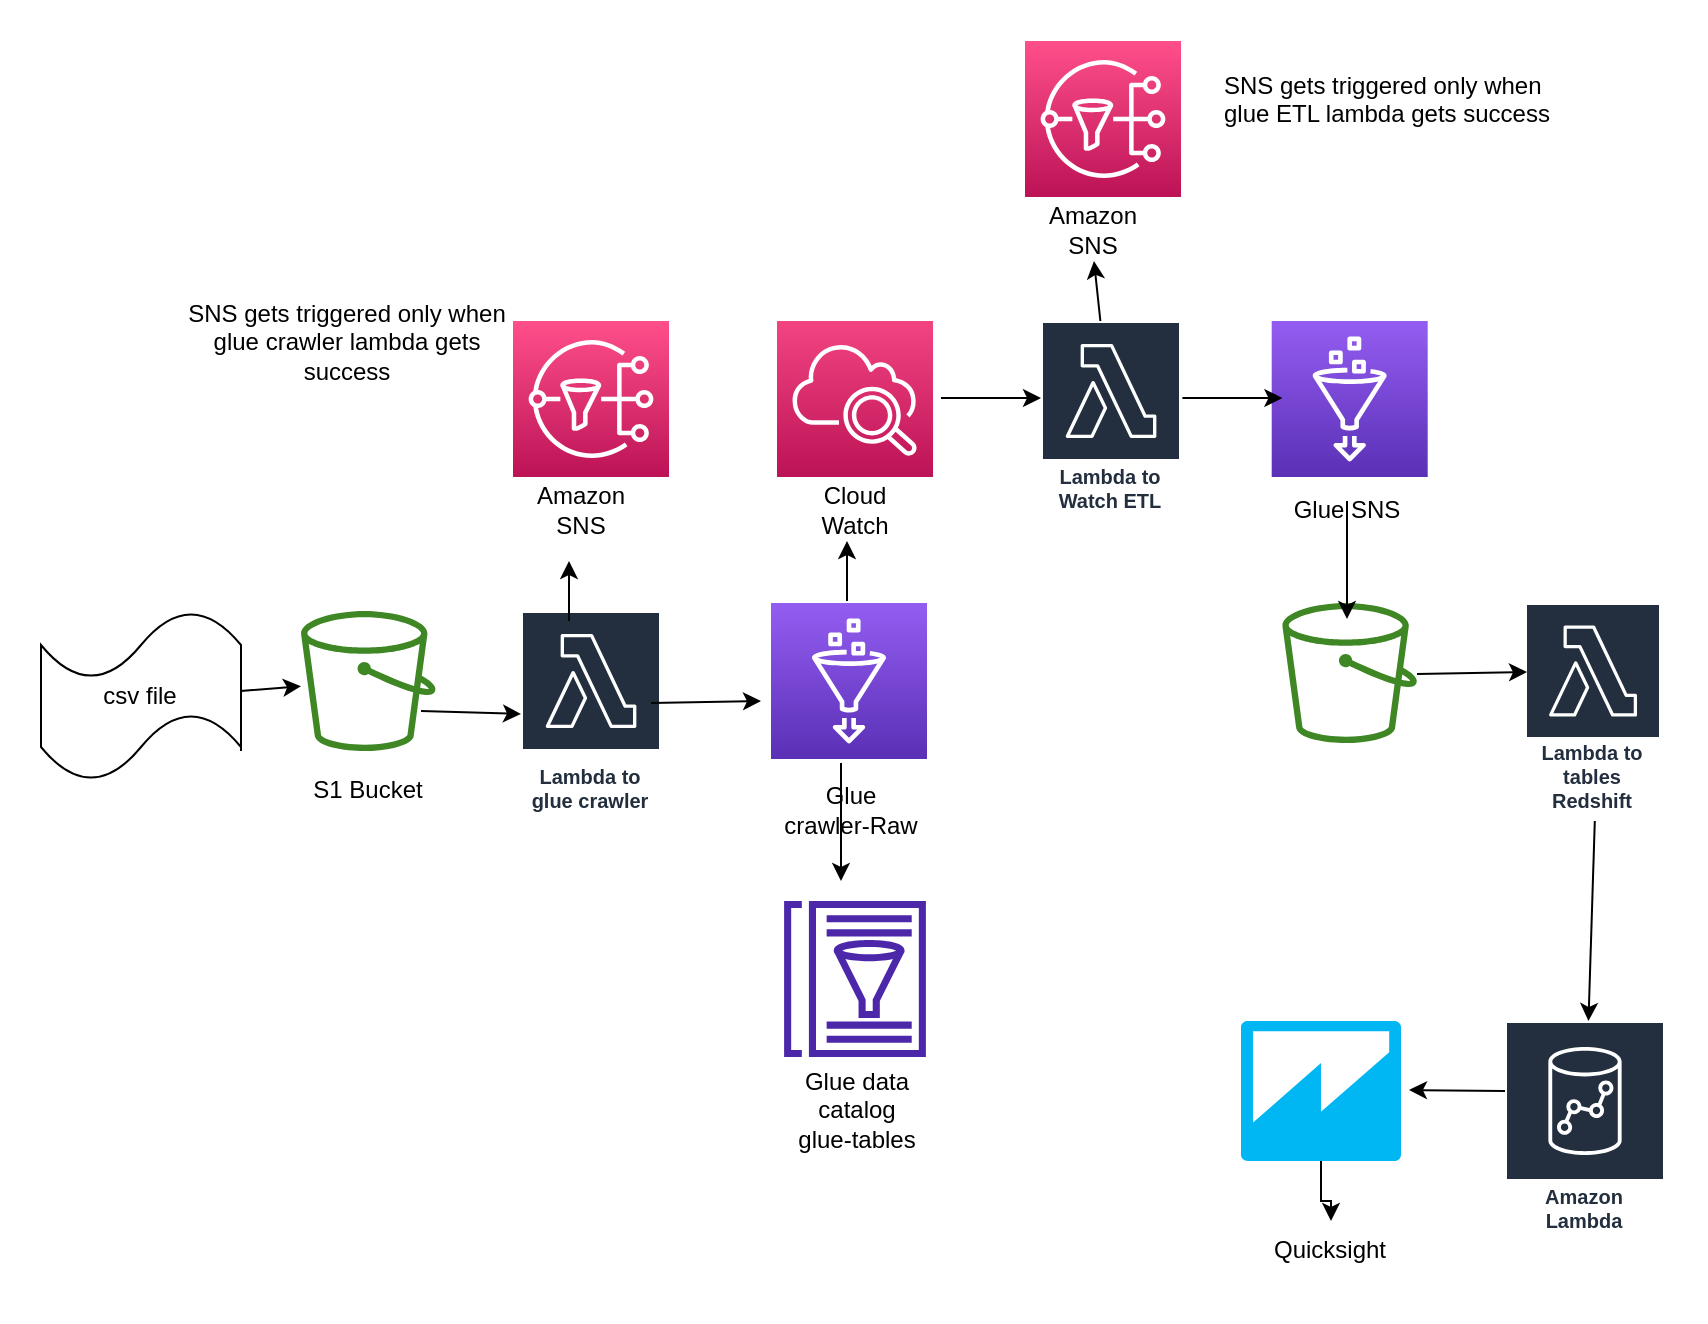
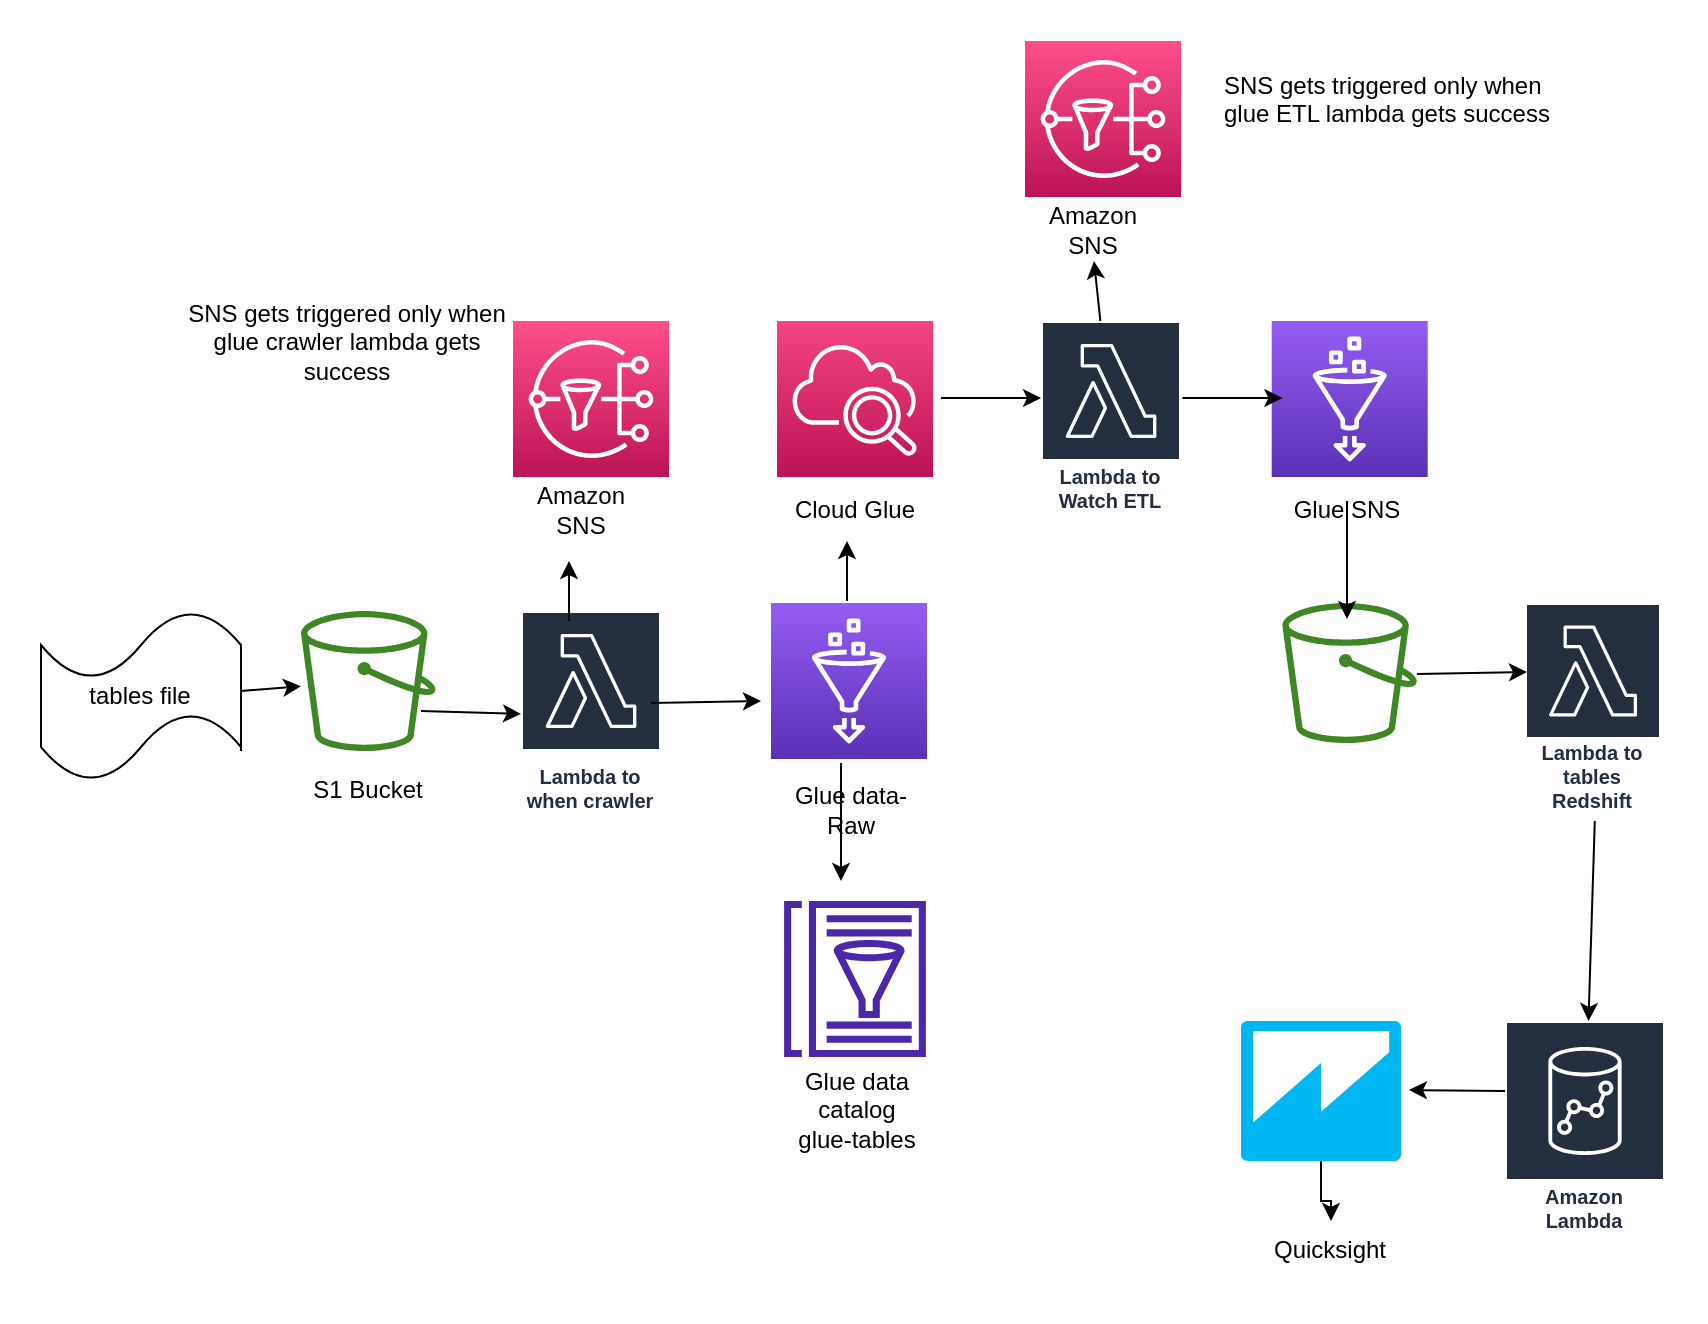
(856, 511) -> (856, 511)
(141, 697) -> (141, 697)
(591, 789) -> (591, 789)
(852, 811) -> (852, 811)
